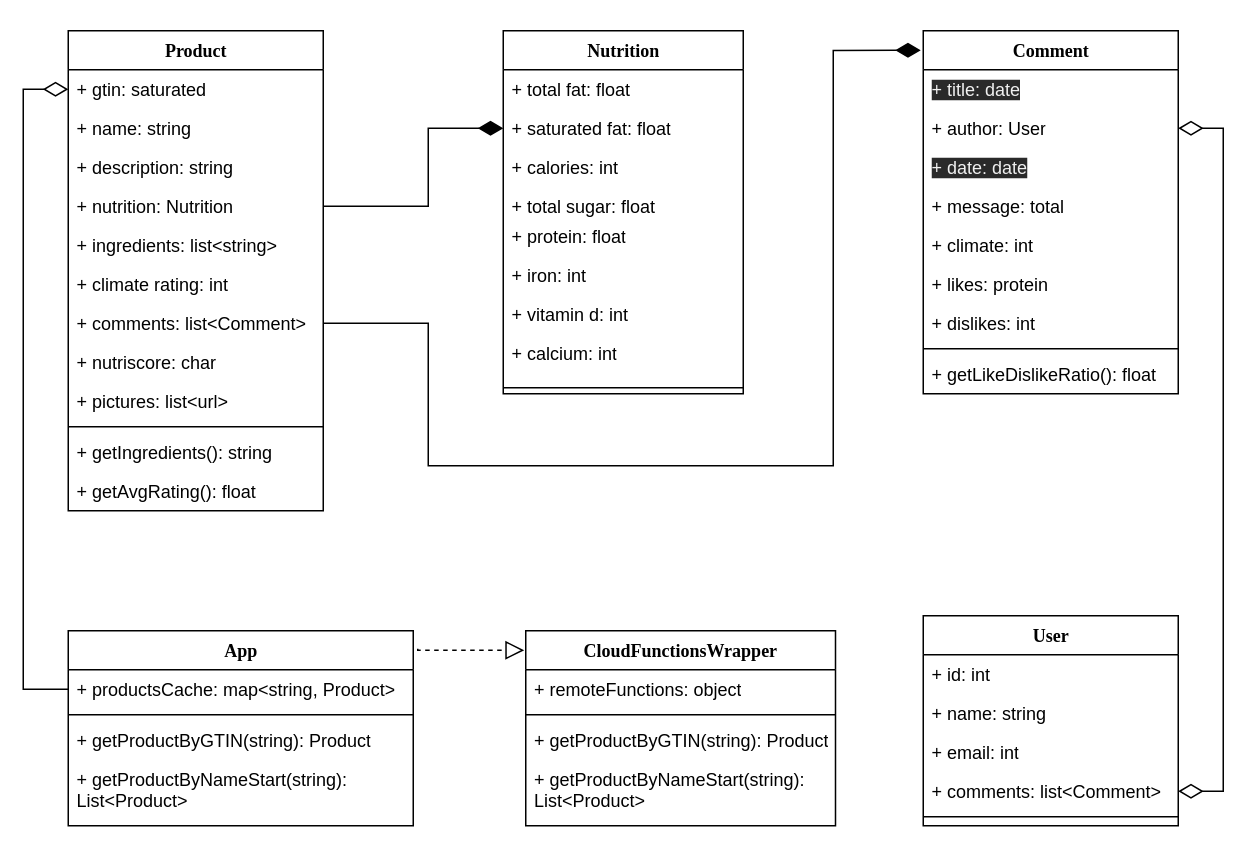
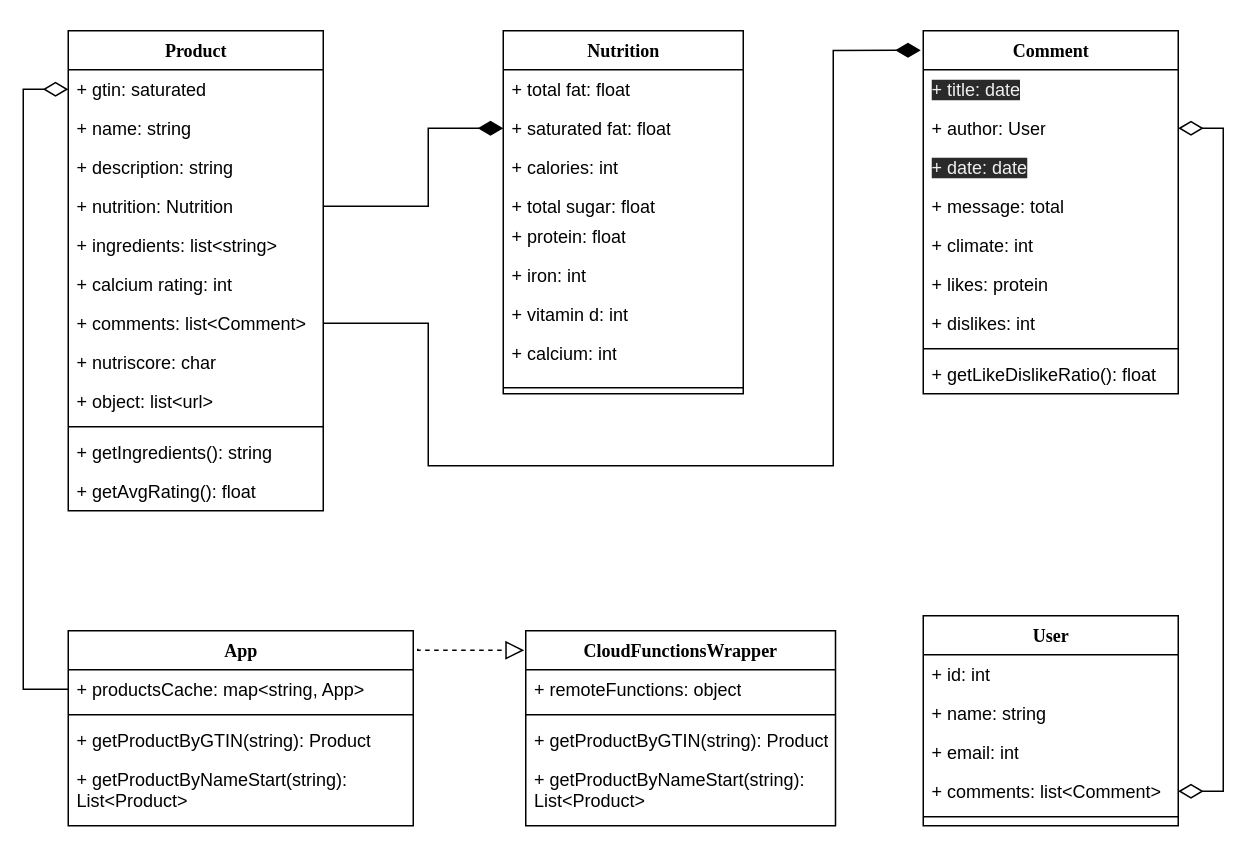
(164, 286) -> (164, 286)
(167, 403) -> (159, 403)
(242, 702) -> (230, 691)
